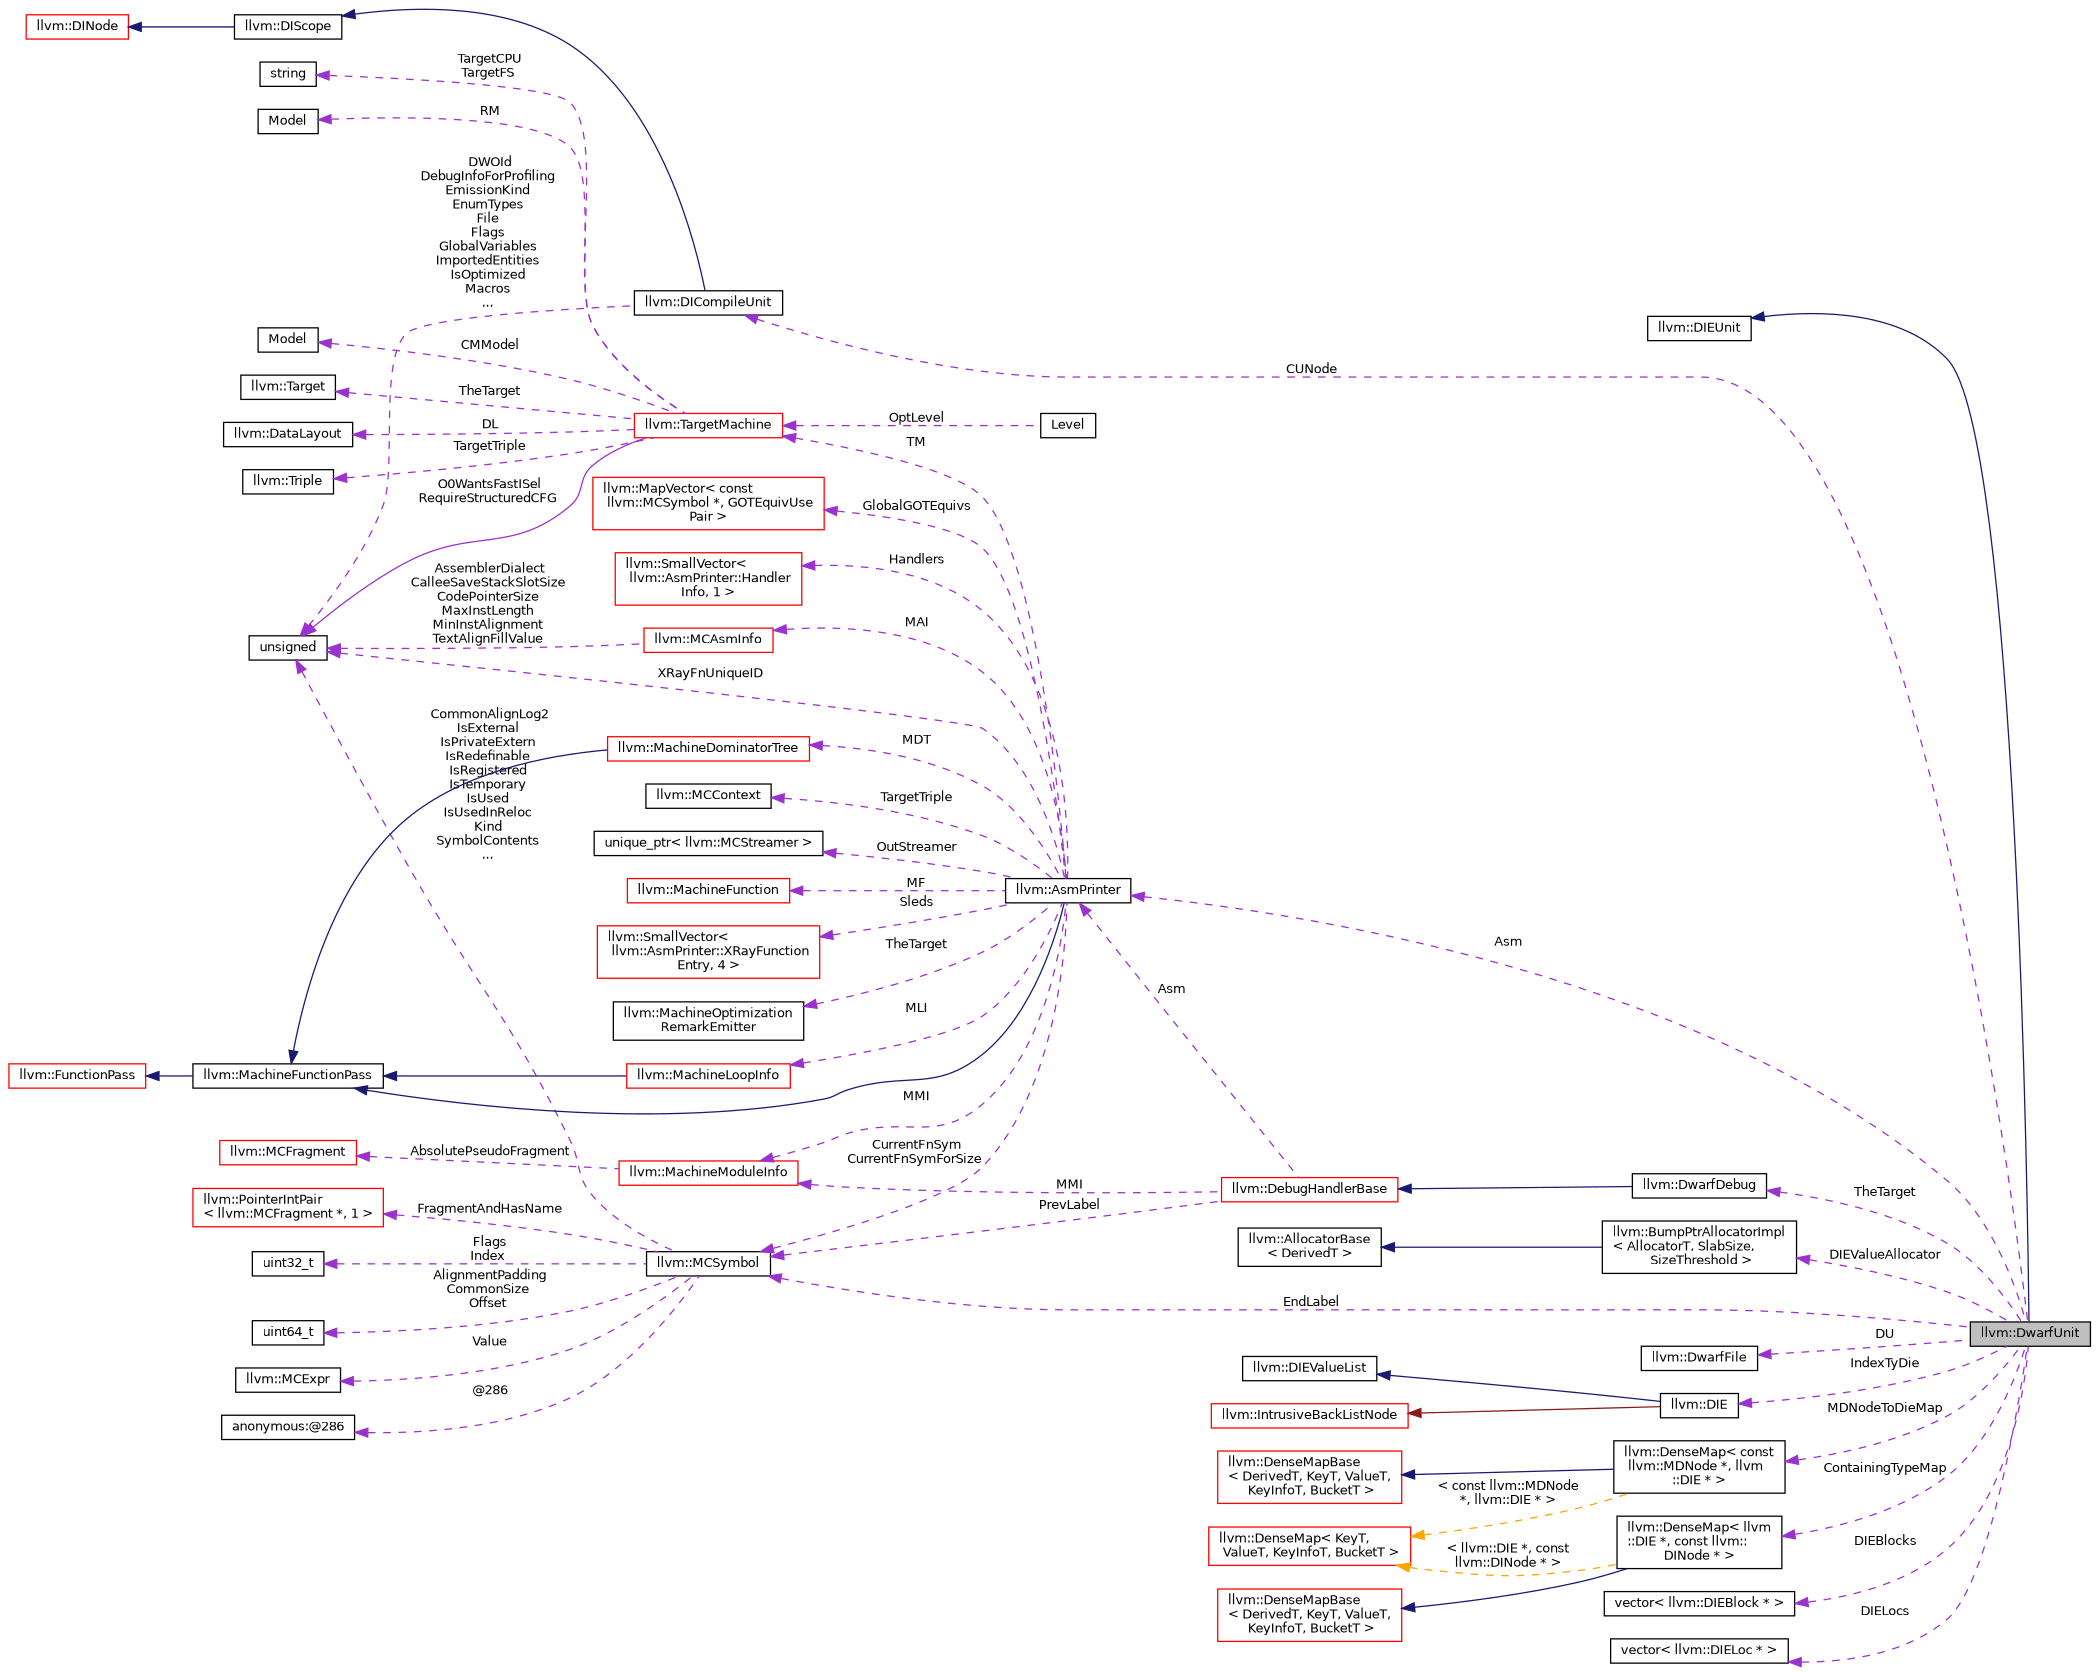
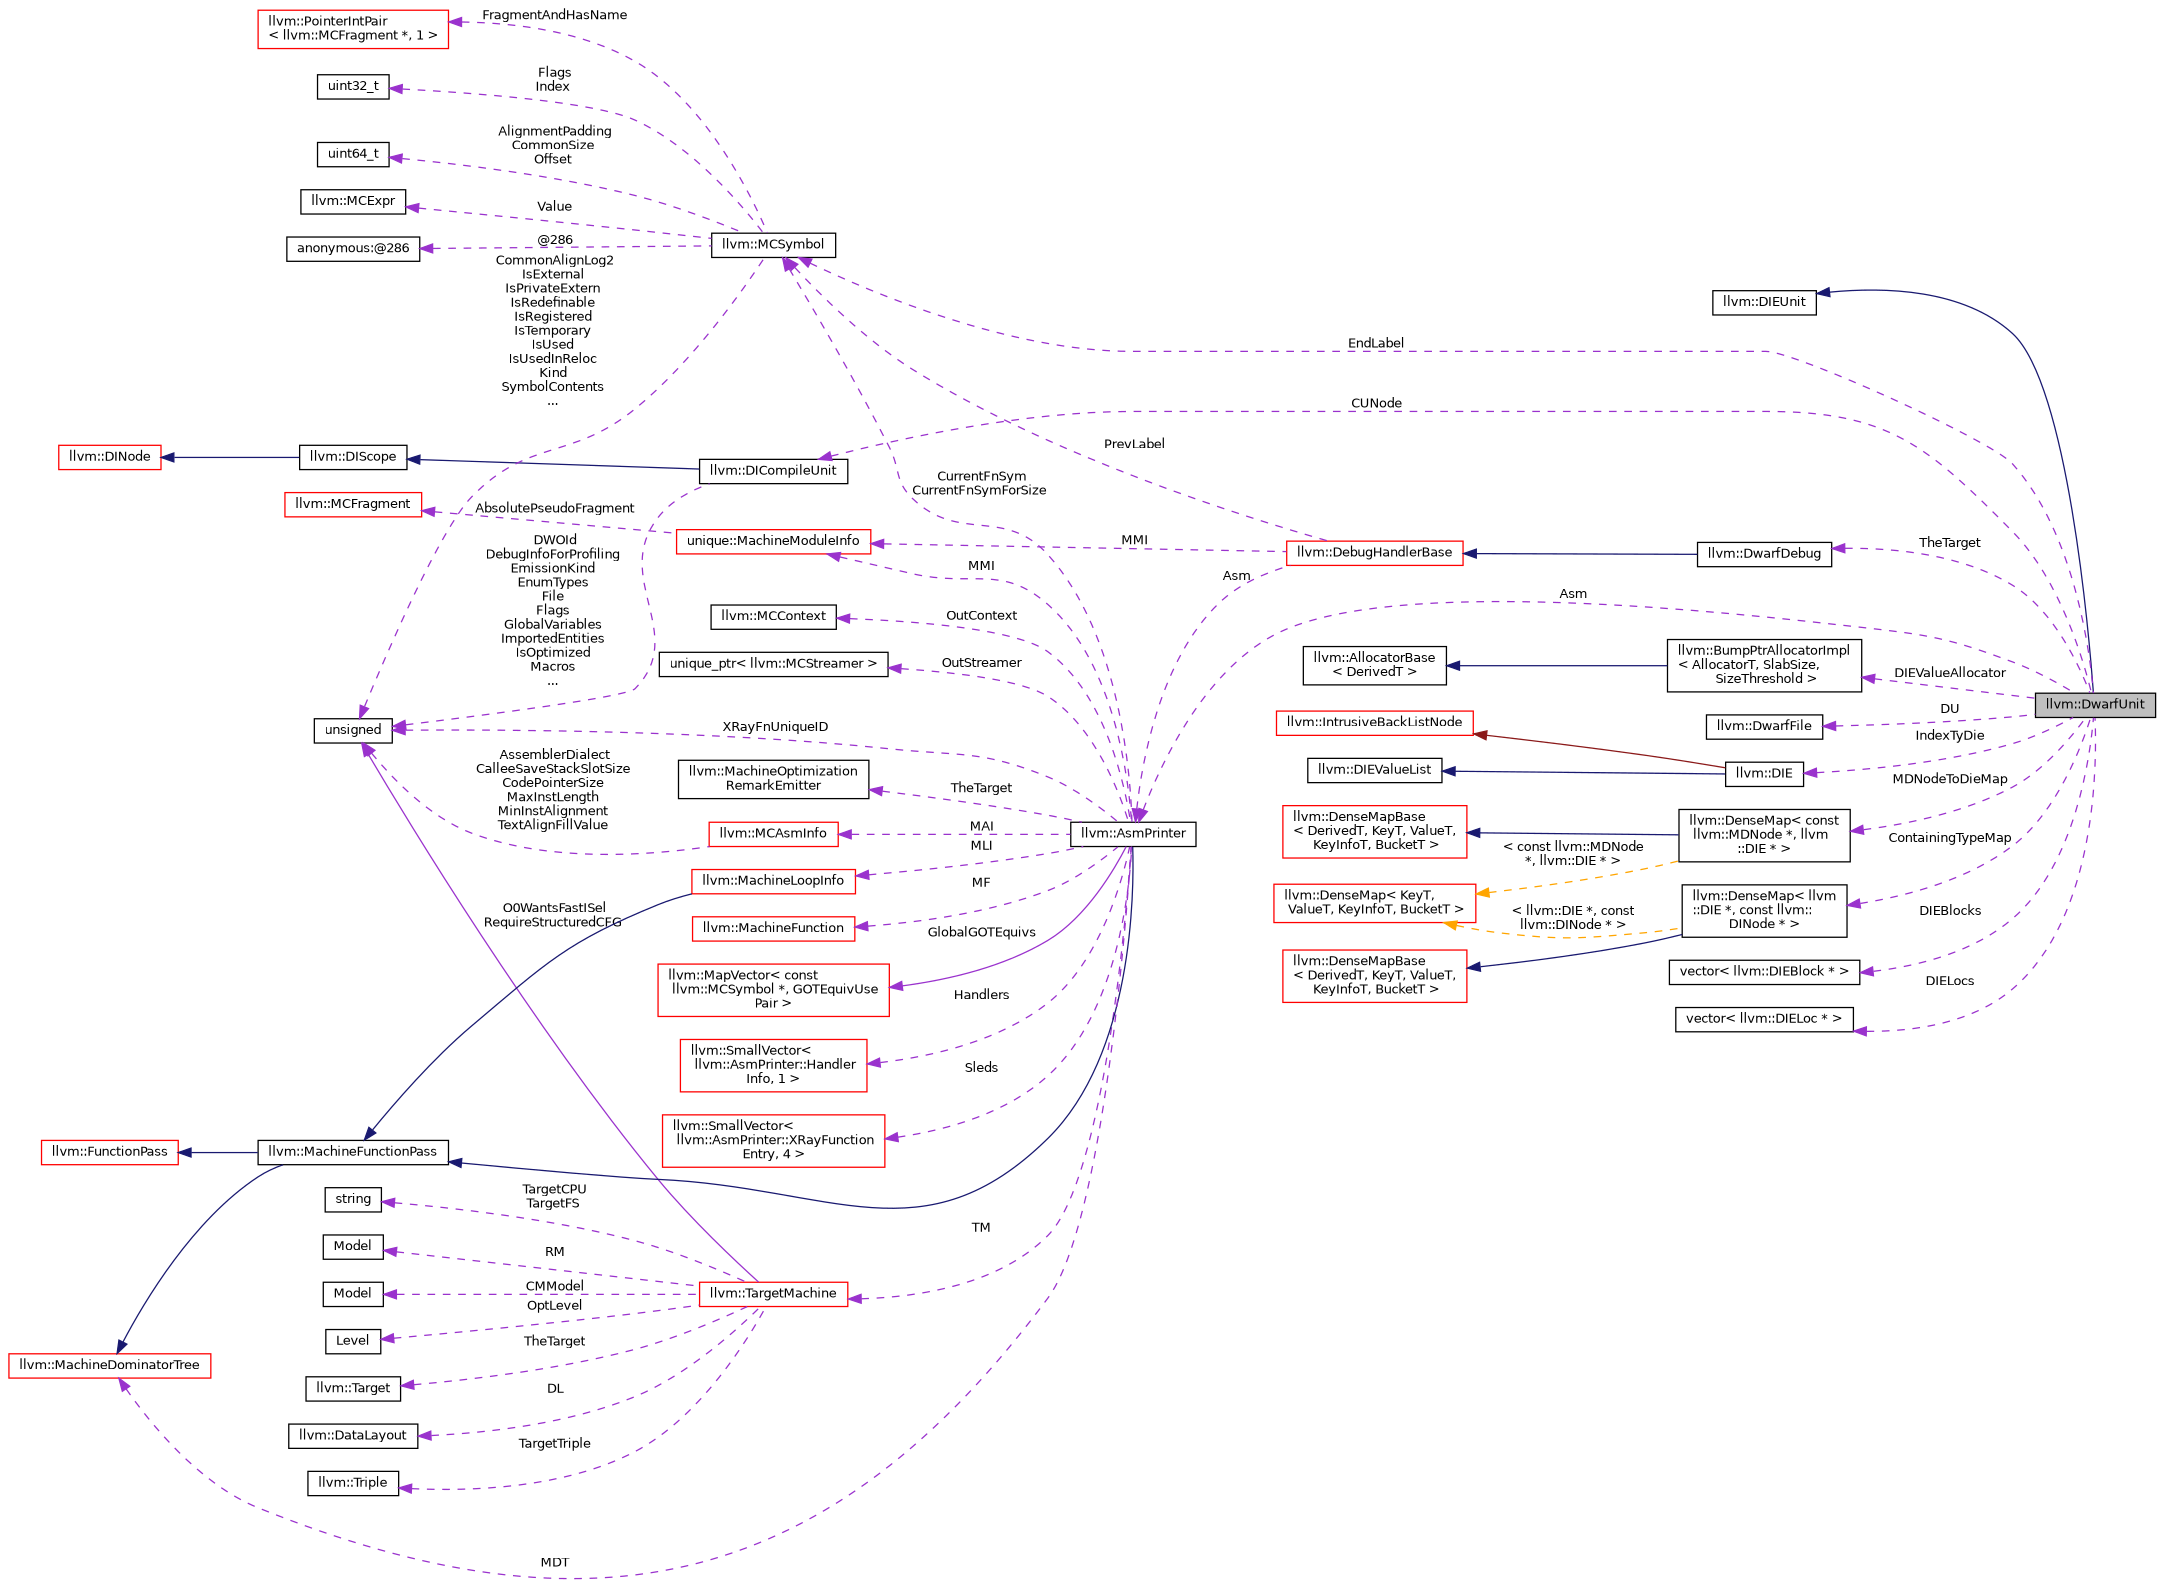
(918, 426) -> (547, 1323)
(1023, 635) -> (1035, 948)
(915, 798) -> (980, 616)
(381, 844) -> (190, 1240)
(709, 1173) -> (774, 542)
